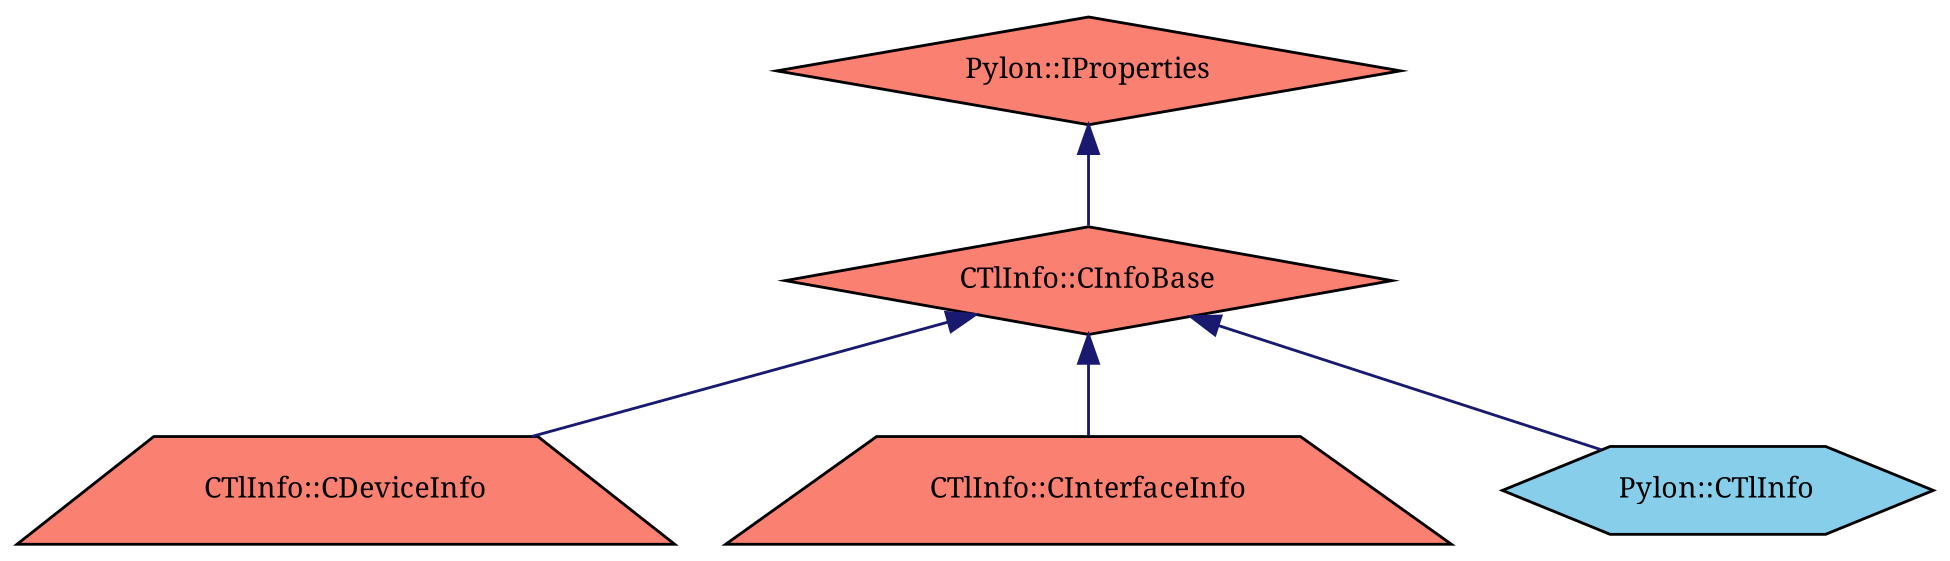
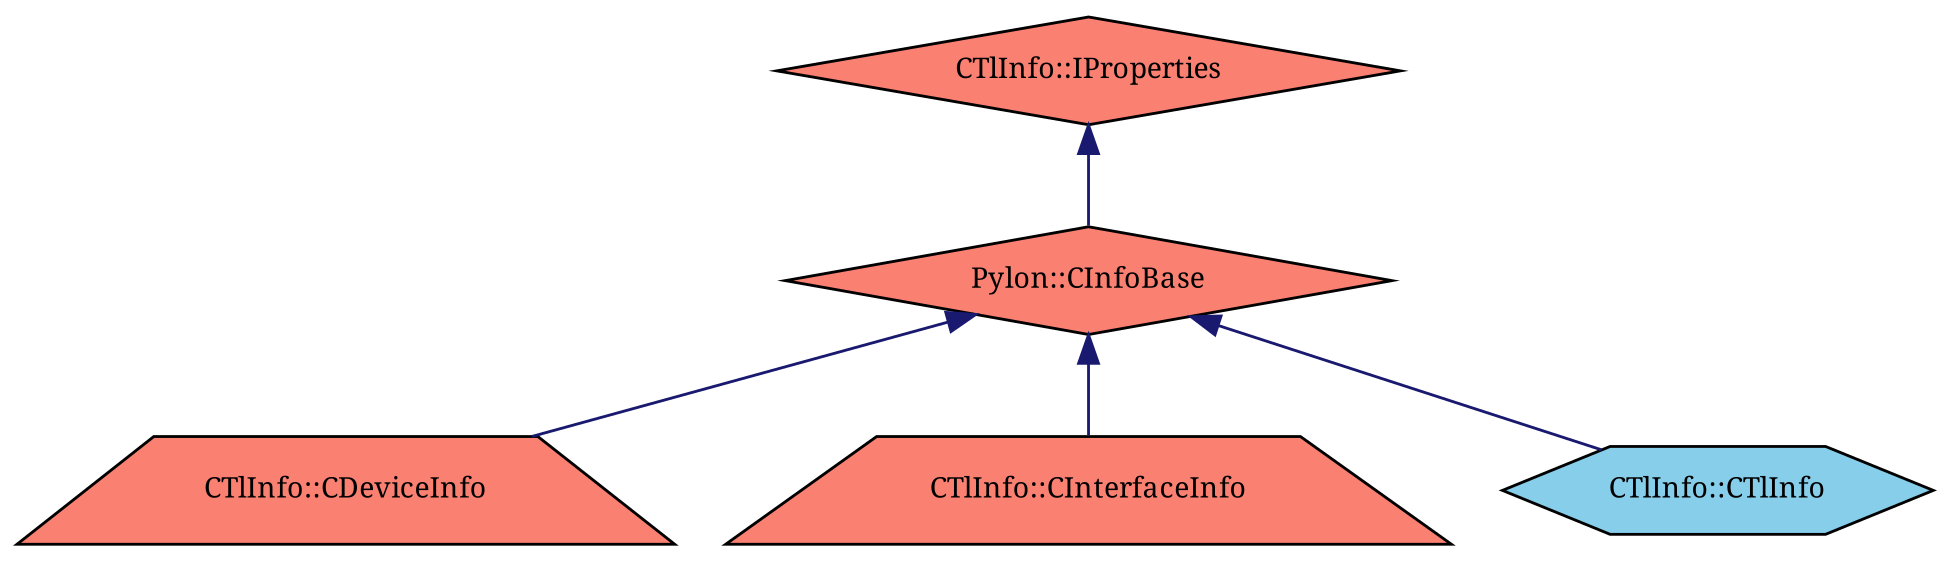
(1089, 71) -> (1089, 71)
(1089, 281) -> (1089, 281)
(1718, 490) -> (1718, 490)
